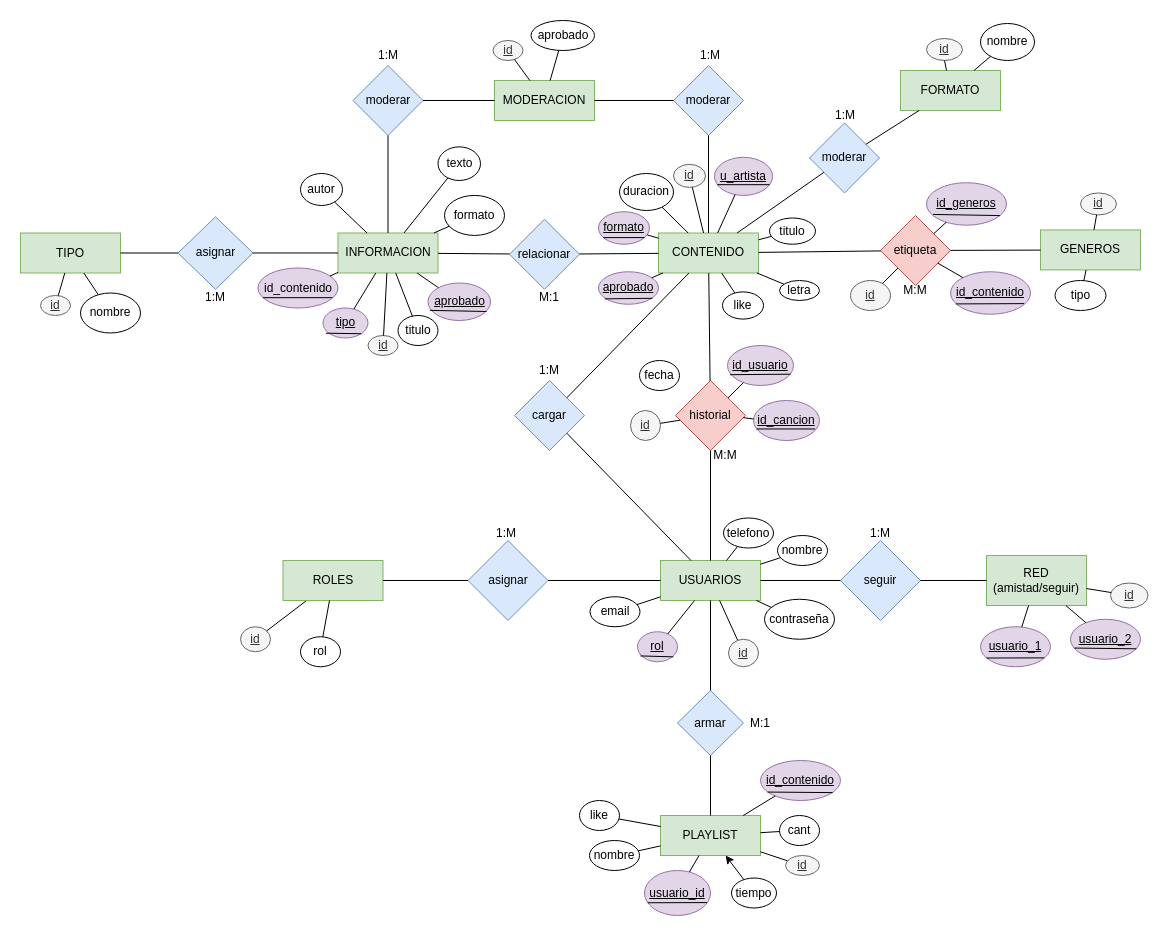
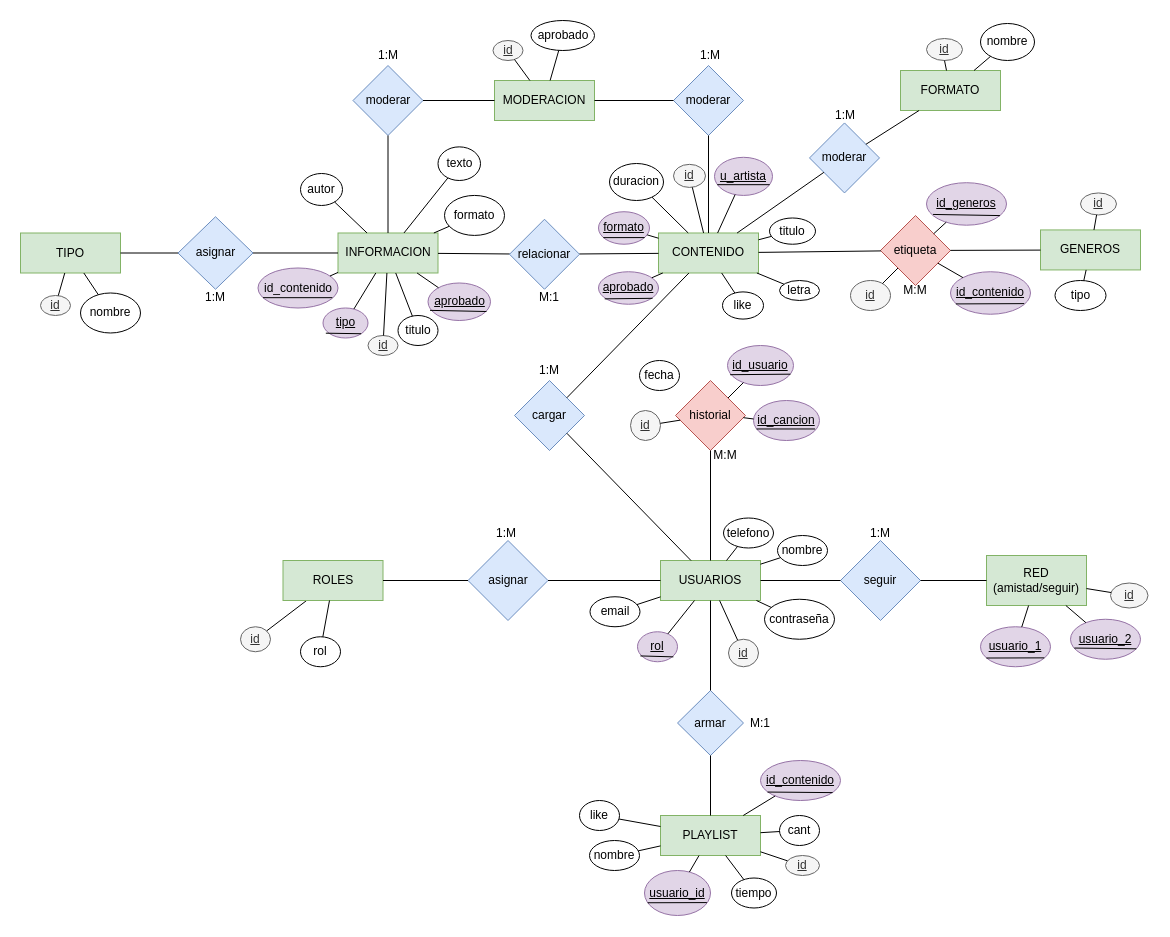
(647, 192) -> (637, 182)
(709, 327) -> none
(730, 861) -> (728, 859)
